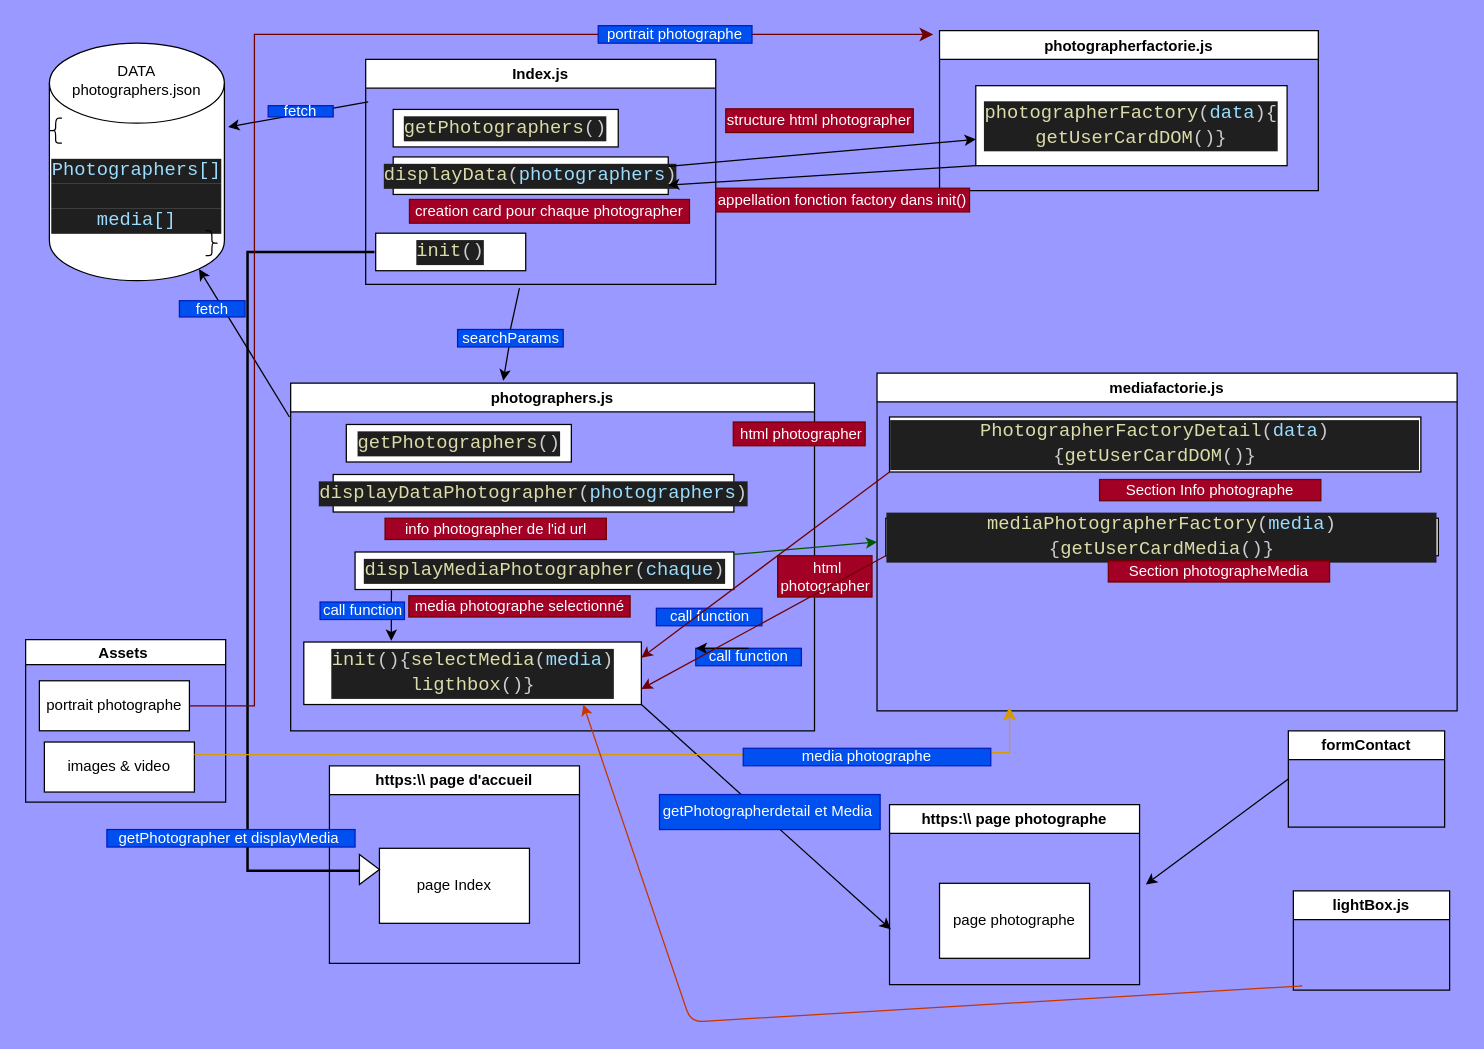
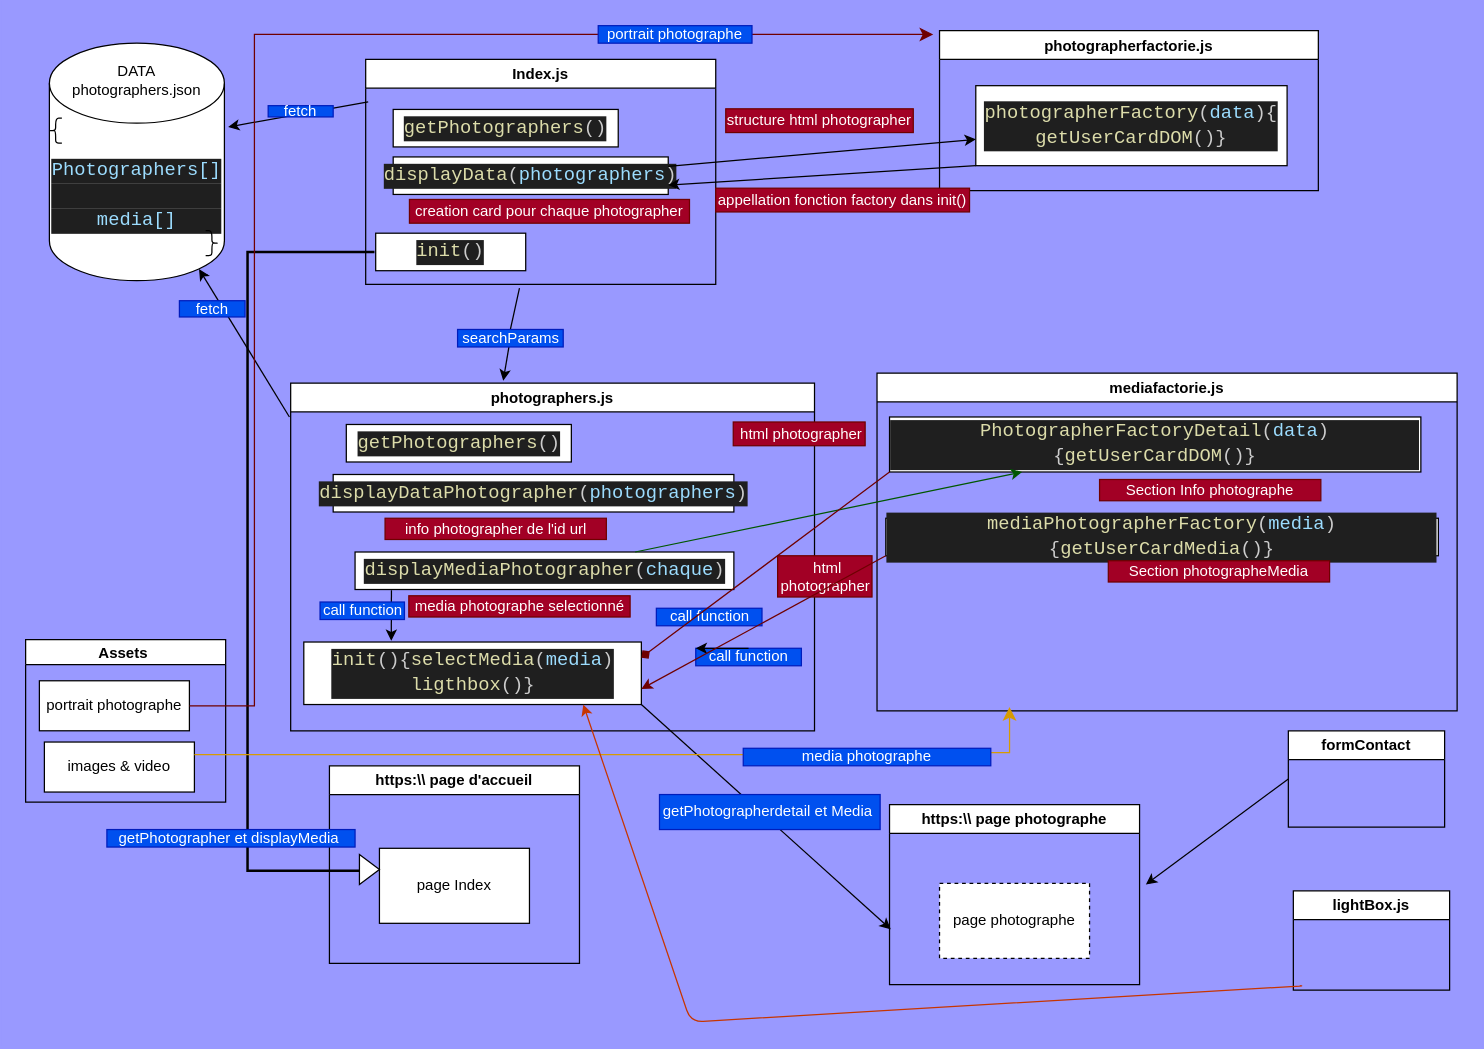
(828, 546) -> (734, 531)
(649, 652) -> (650, 651)
(1014, 921) -> (1014, 921)
